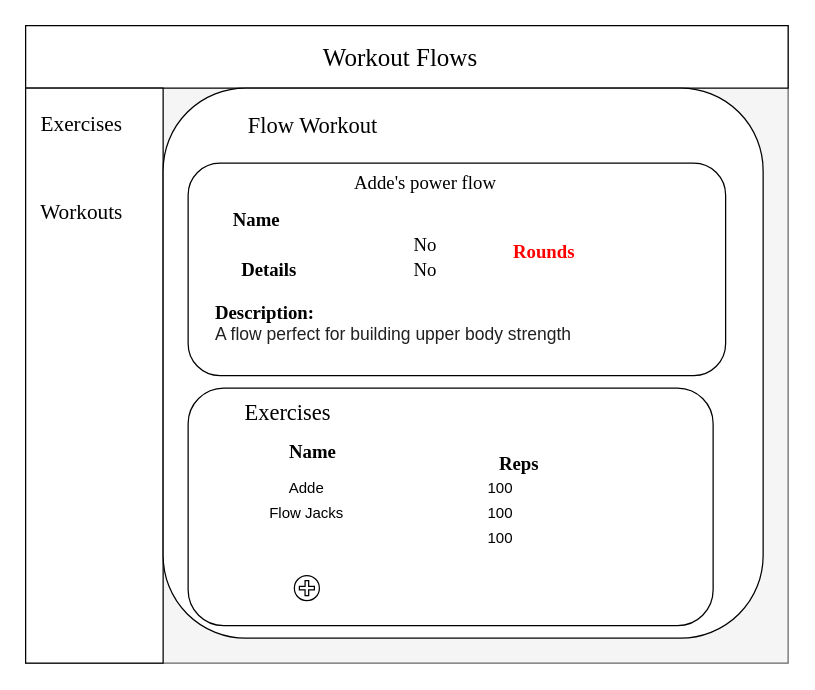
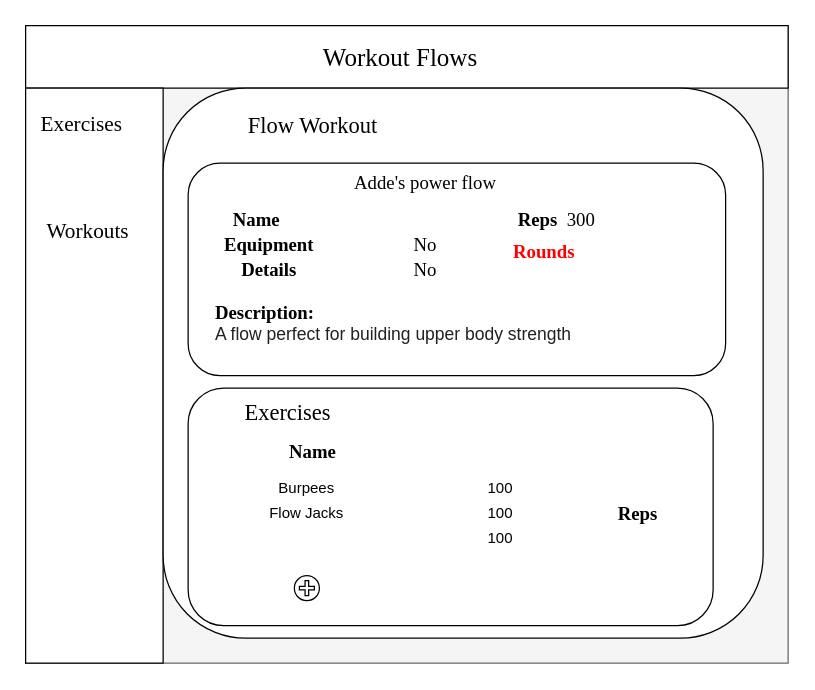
(82, 213) -> (88, 232)
none -> (557, 219)
none -> (269, 244)
(519, 463) -> (638, 513)
(307, 488) -> (307, 488)
